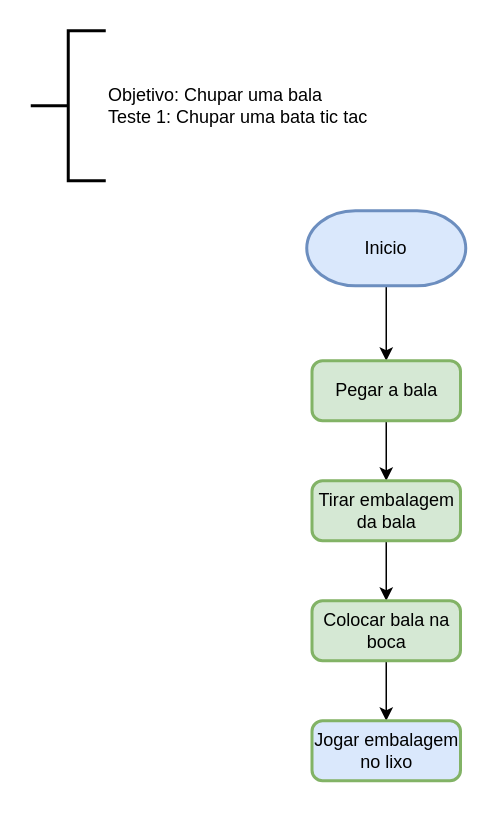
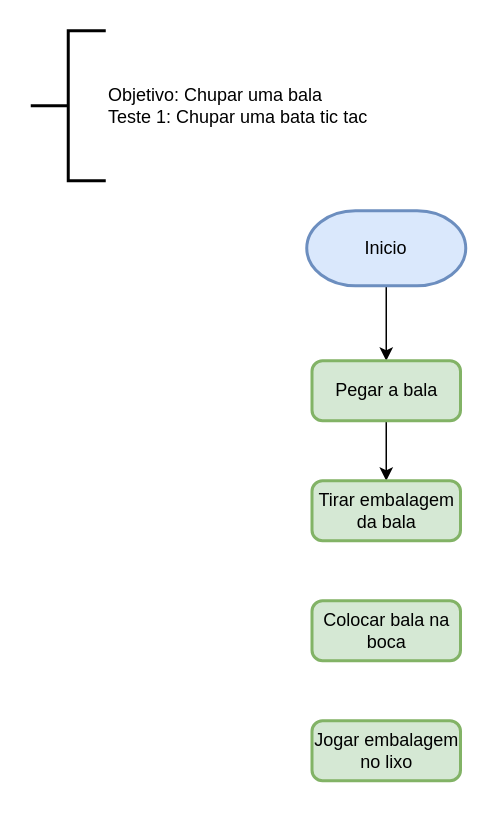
(386, 566) -> none
(386, 686) -> none
(386, 751) -> (386, 751)
